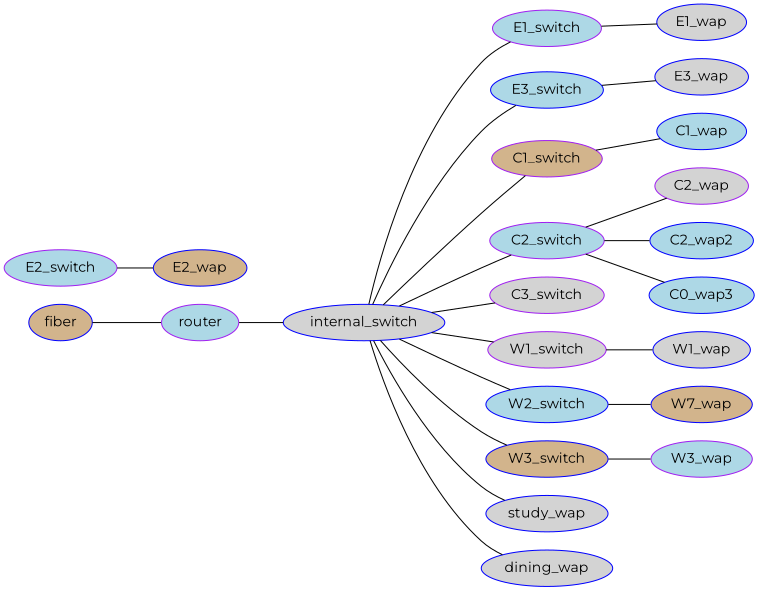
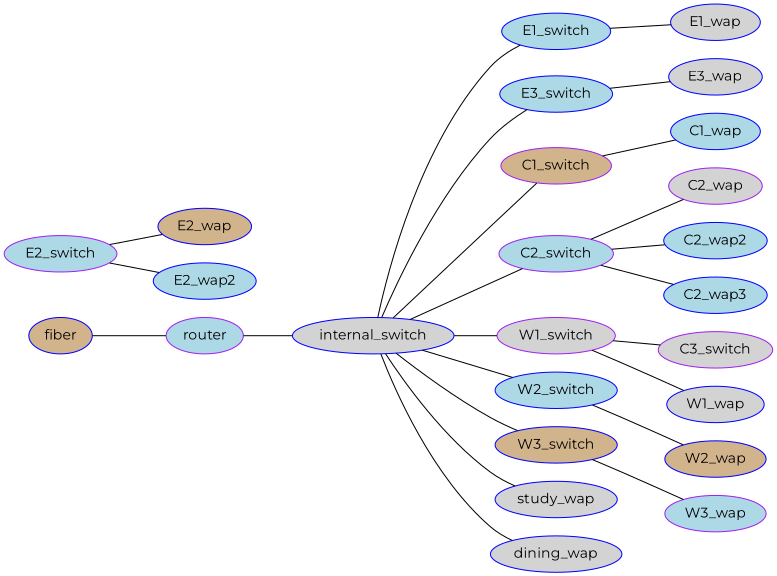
(547, 28) -> (556, 31)
none -> (205, 281)
(702, 295) -> (715, 295)
(463, 308) -> (637, 343)
(702, 404) -> (715, 459)
